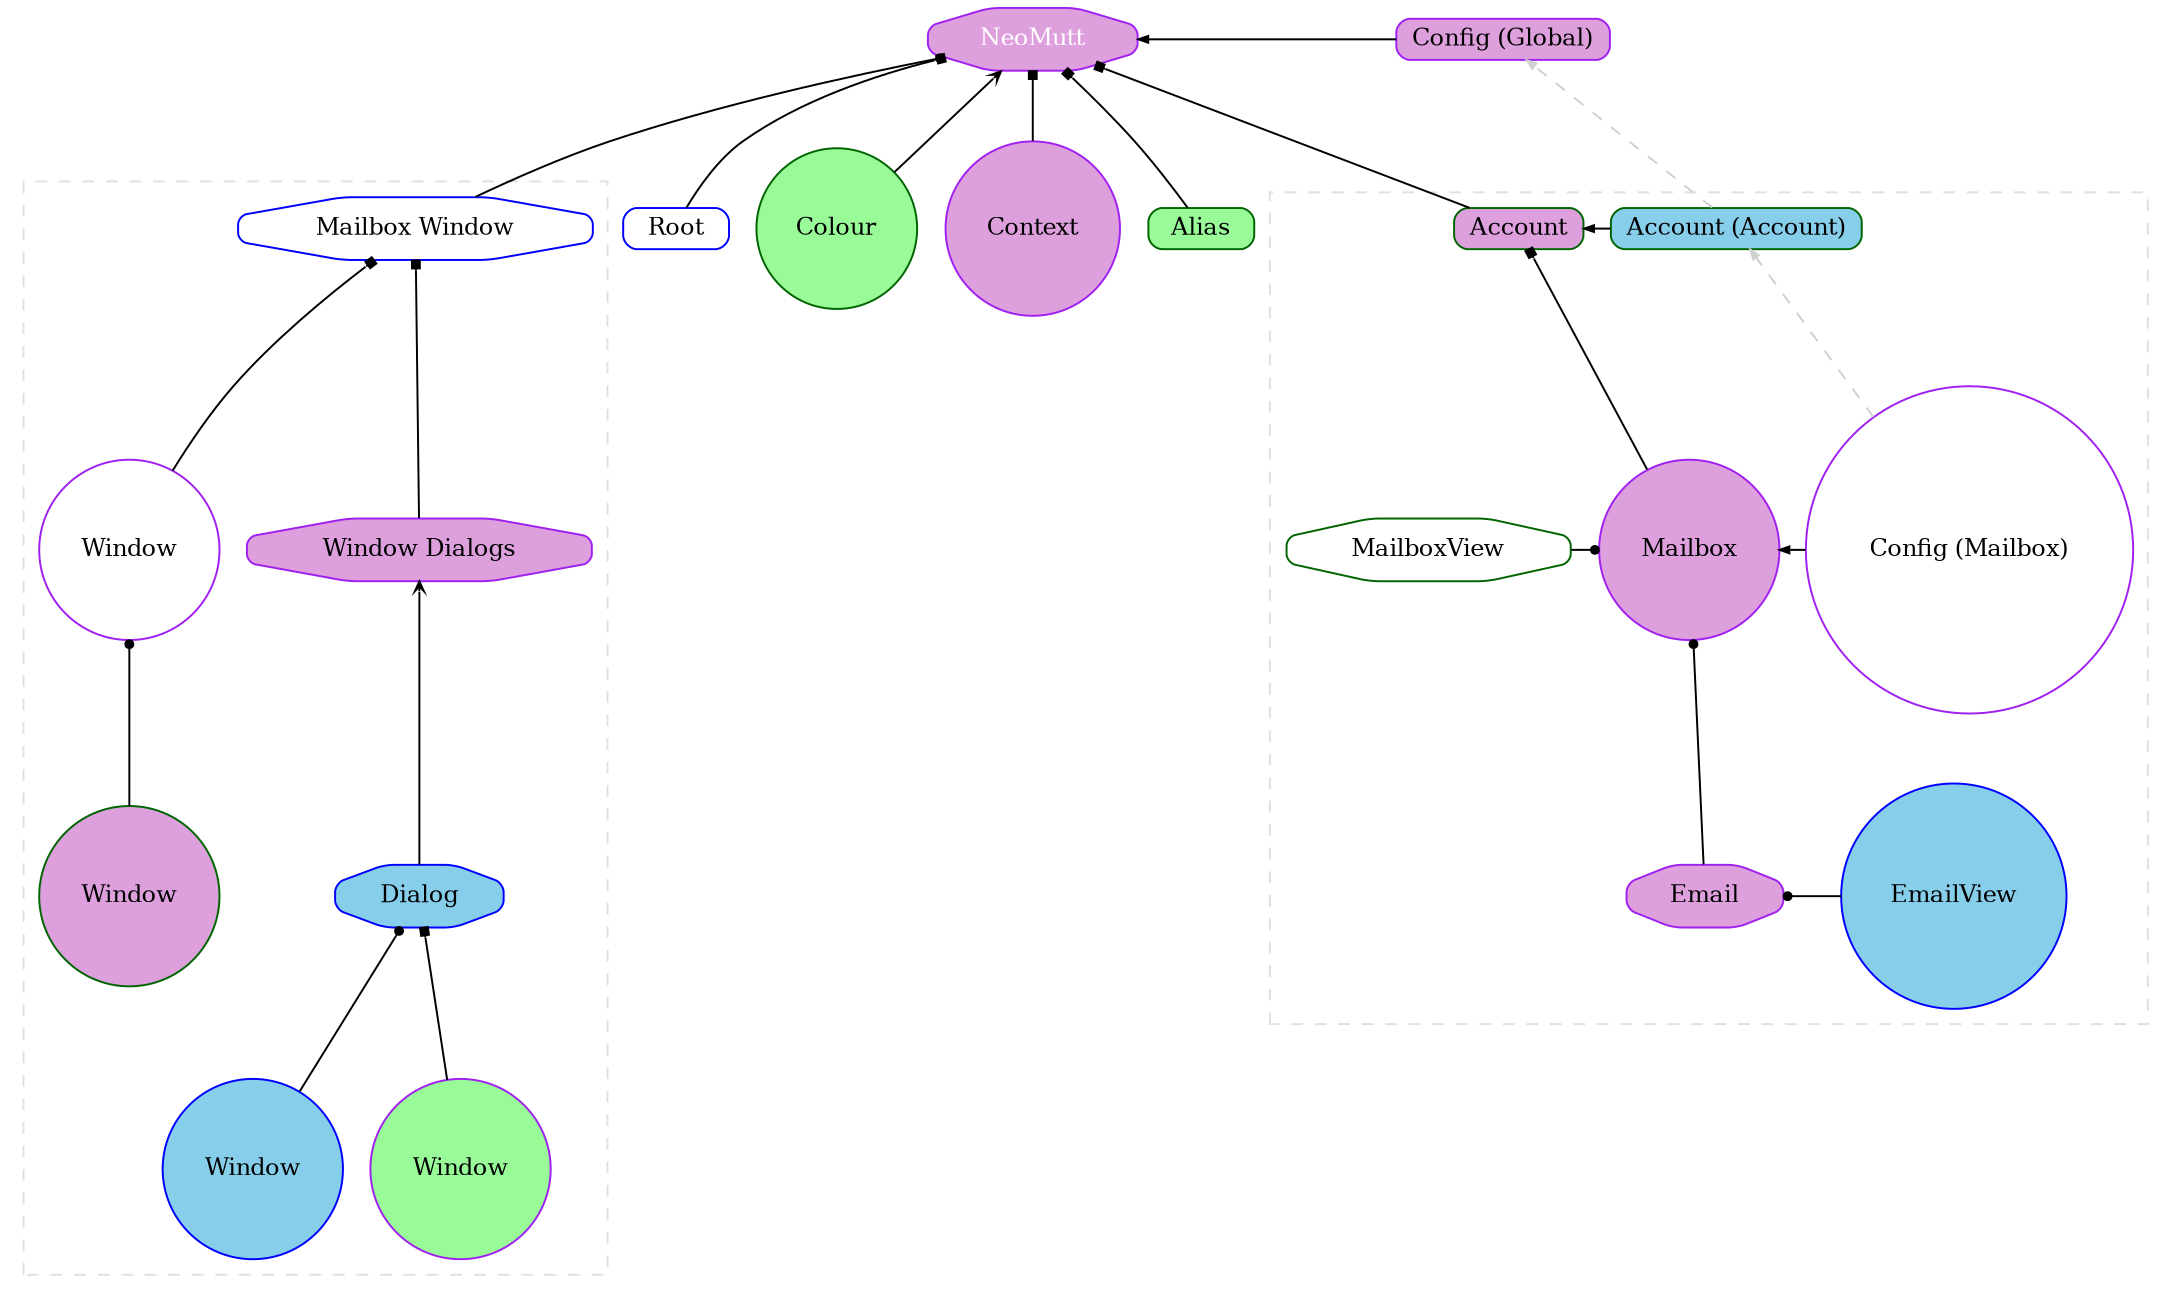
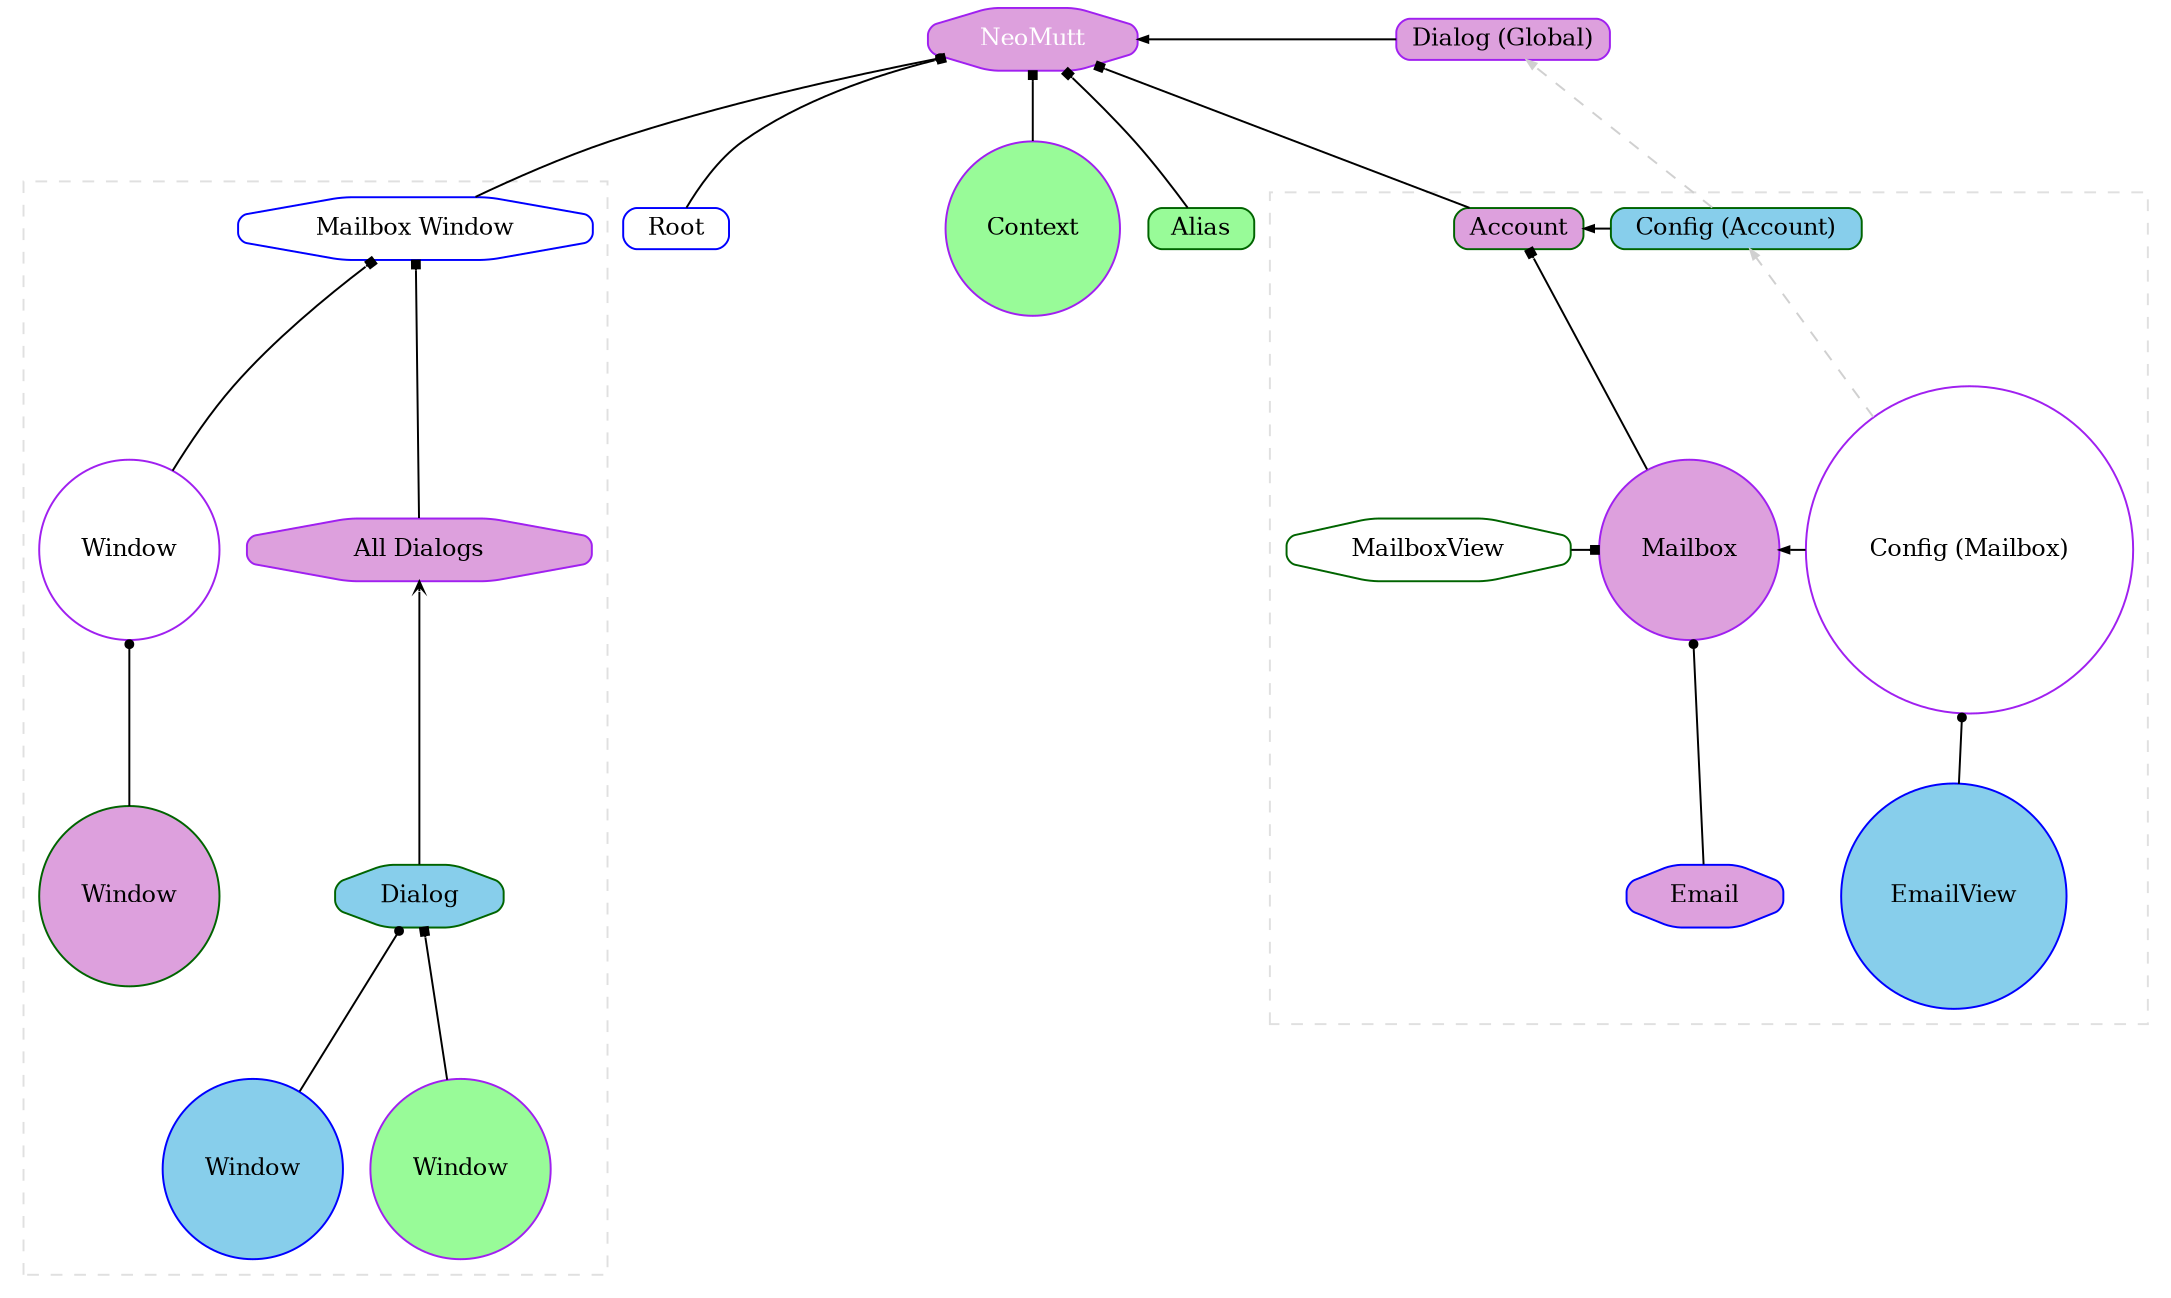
(1503, 39) -> (1503, 39)
(837, 229) -> none
(1033, 229) -> (1033, 229)
(1736, 229) -> (1736, 229)
(419, 550) -> (419, 550)
(1581, 550) -> (1581, 550)
(419, 896) -> (419, 896)
(1705, 896) -> (1705, 896)
(1817, 896) -> (1960, 753)
